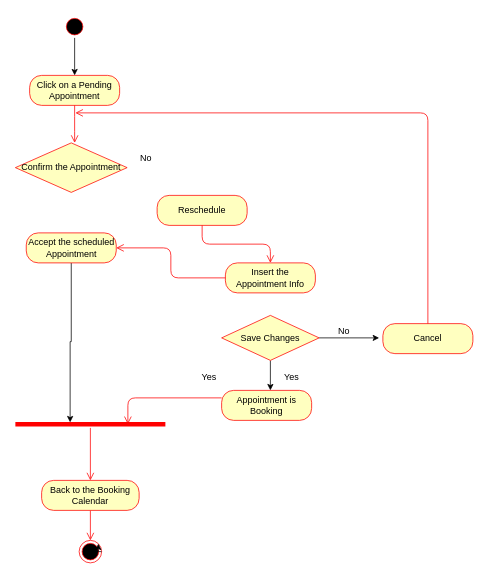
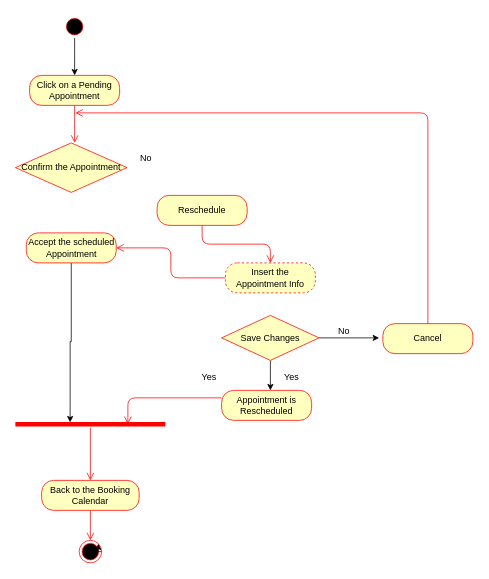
(270, 278) -> (270, 278)
(267, 405) -> (267, 405)
